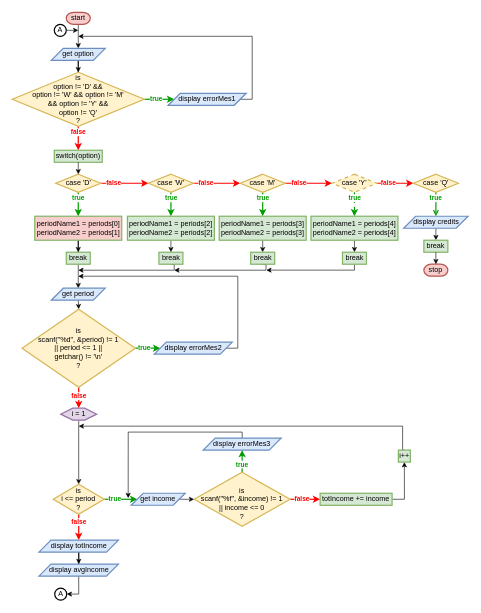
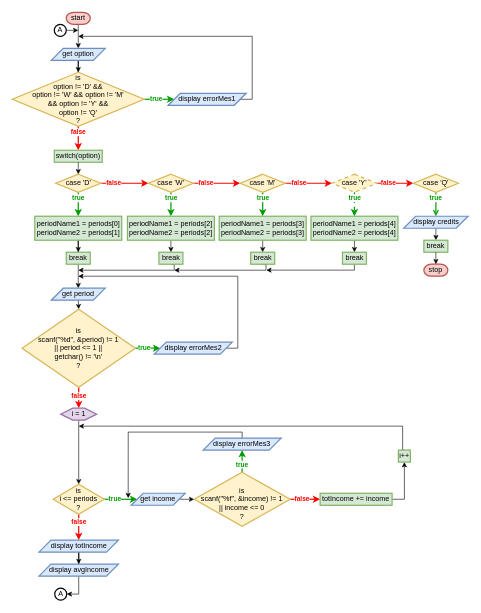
(78, 228) -> (78, 228)
(79, 500) -> (79, 500)
